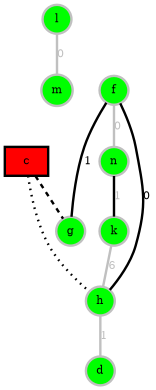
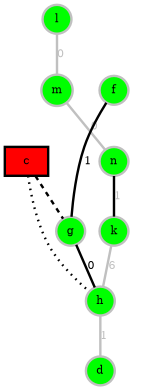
(114, 126) -> (86, 126)
(143, 199) -> (86, 266)
